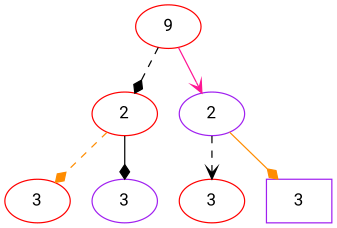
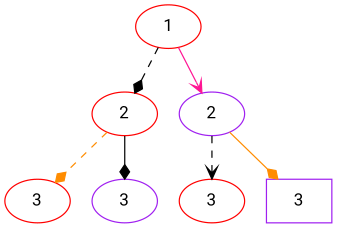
(168, 27) -> (168, 27)
